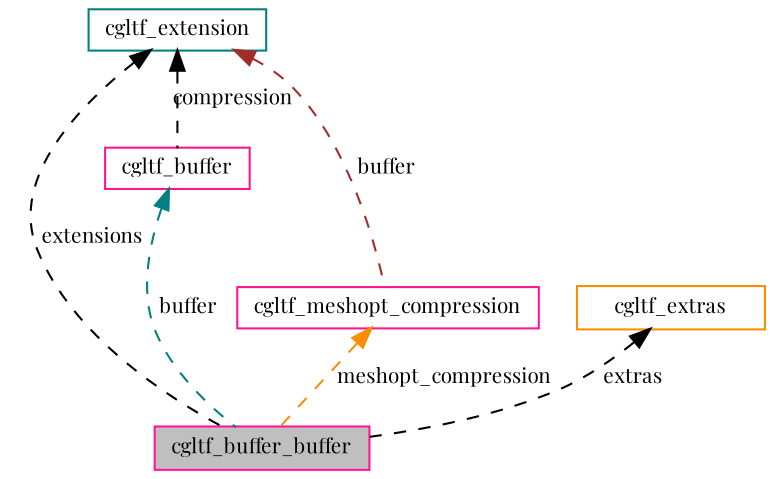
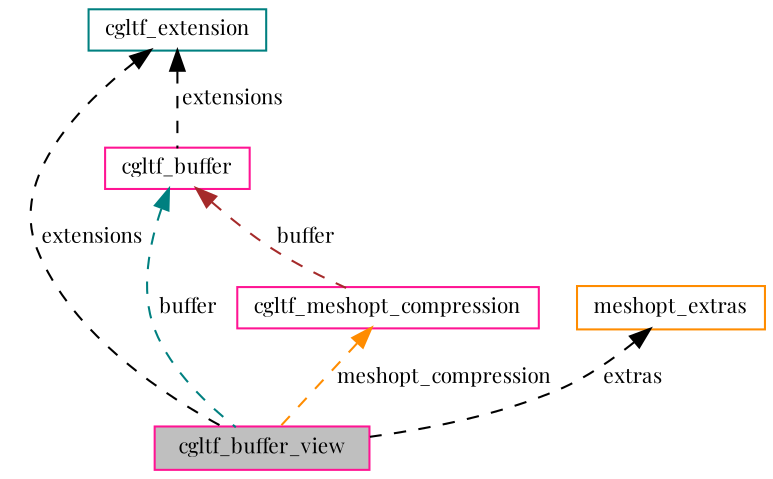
(231, 99) -> (231, 99)
(341, 159) -> (275, 251)
(671, 308) -> (671, 308)
(262, 448) -> (262, 448)
